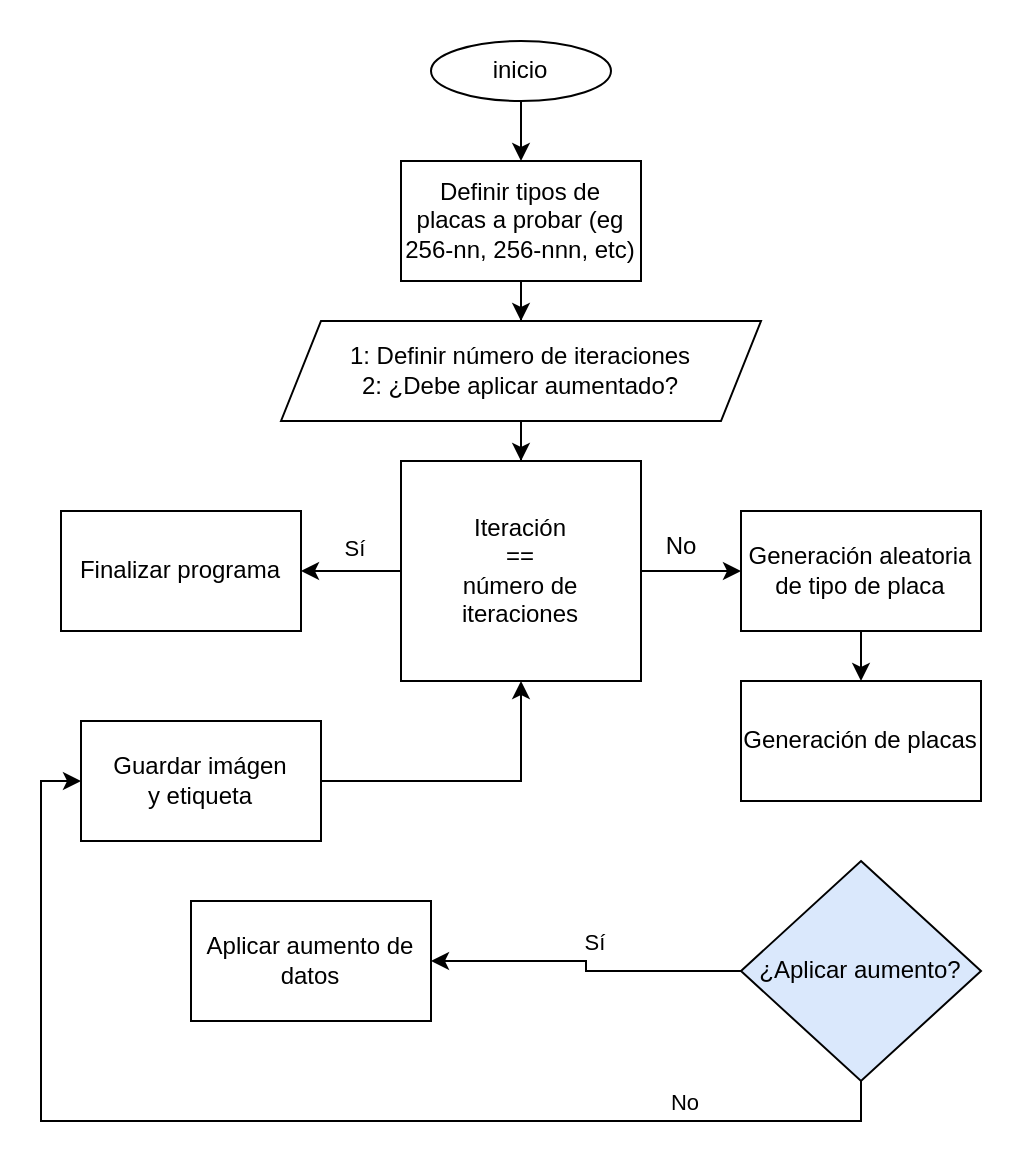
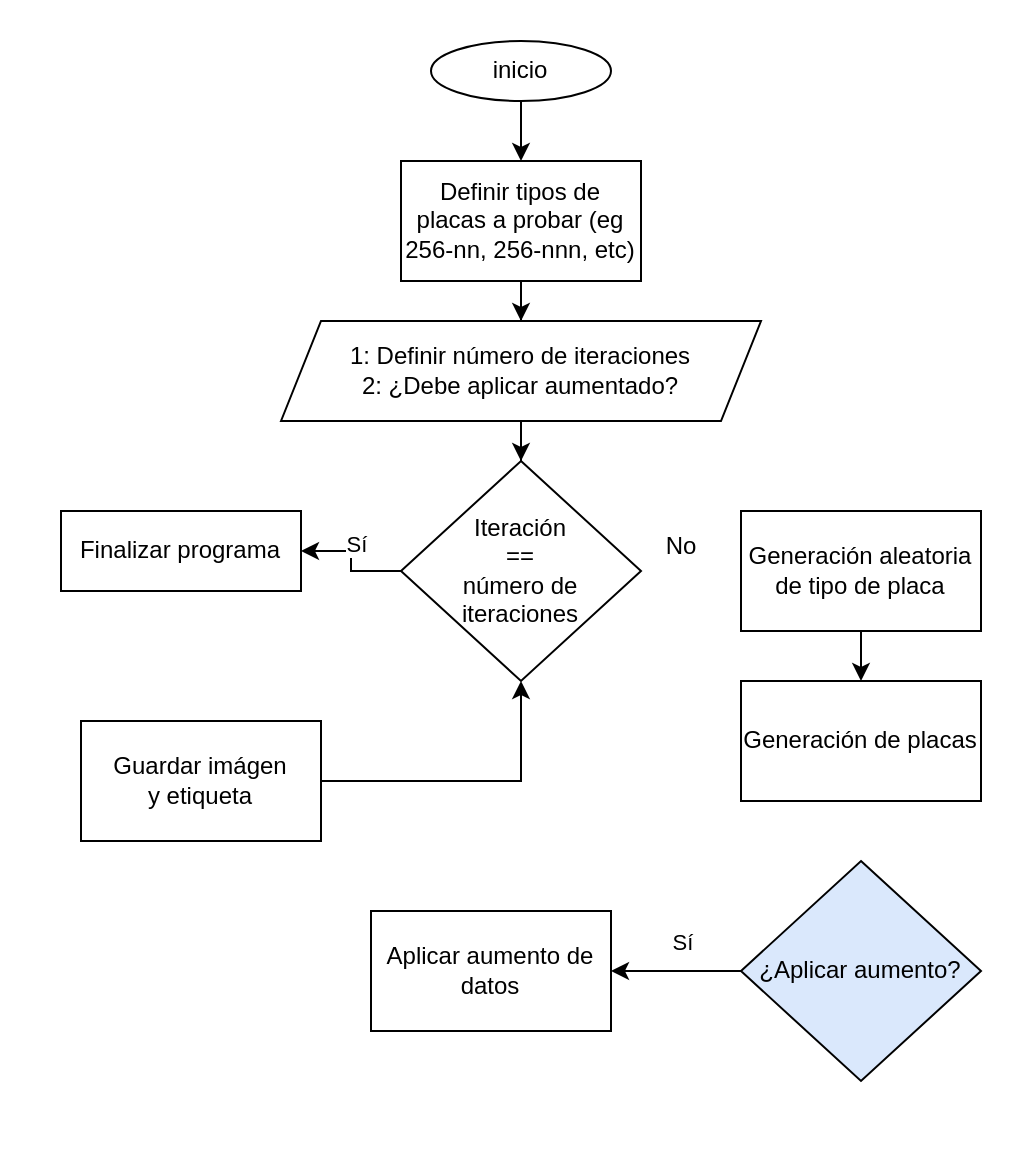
(181, 571) -> (181, 551)
(521, 571) -> (521, 571)
(684, 571) -> none
(311, 961) -> (491, 971)
(288, 1121) -> none
